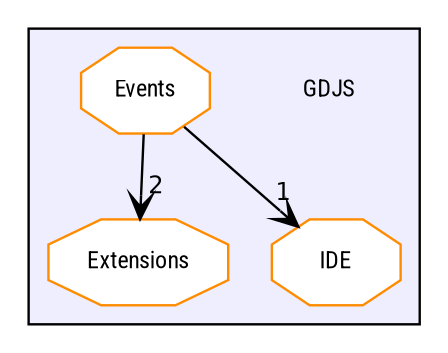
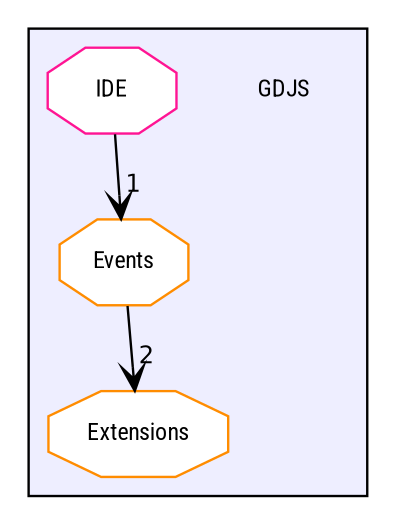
(232, 169) -> (117, 165)
(336, 262) -> (112, 91)
